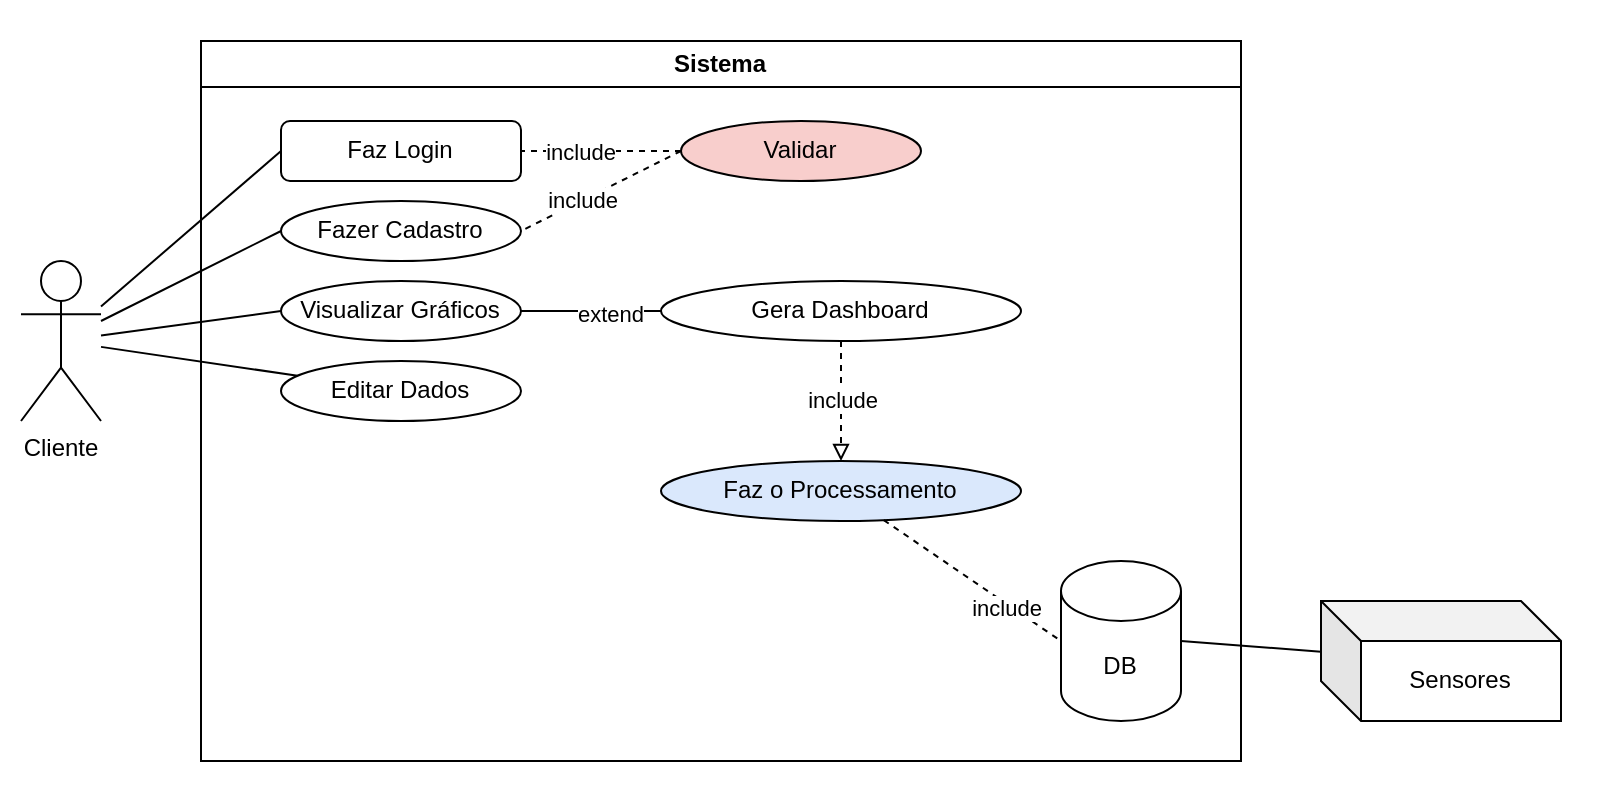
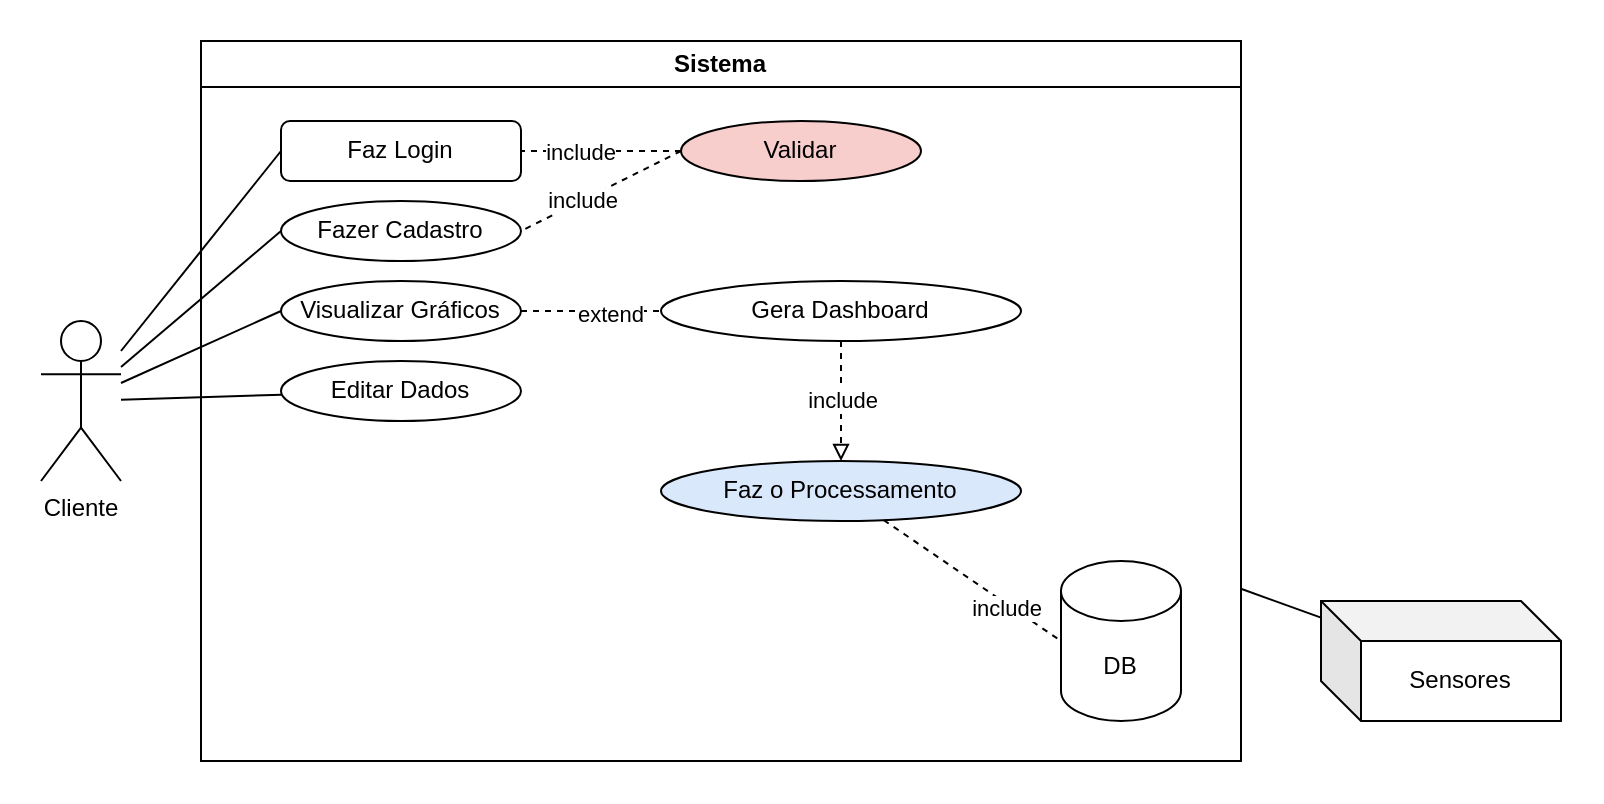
(552, 311) -> (552, 311)
(61, 341) -> (81, 401)
(1251, 646) -> (1282, 604)
